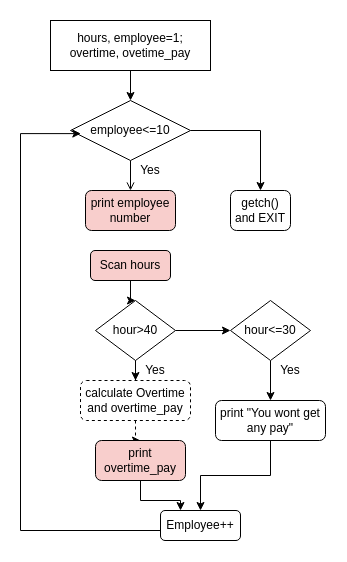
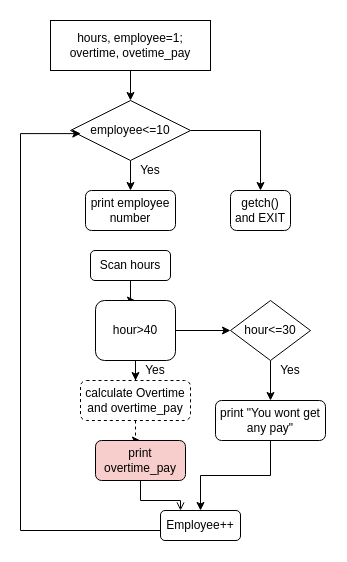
(131, 184) -> (131, 182)
(131, 211) -> (131, 211)
(131, 266) -> (131, 266)
(136, 331) -> (136, 331)
(179, 501) -> (181, 502)
